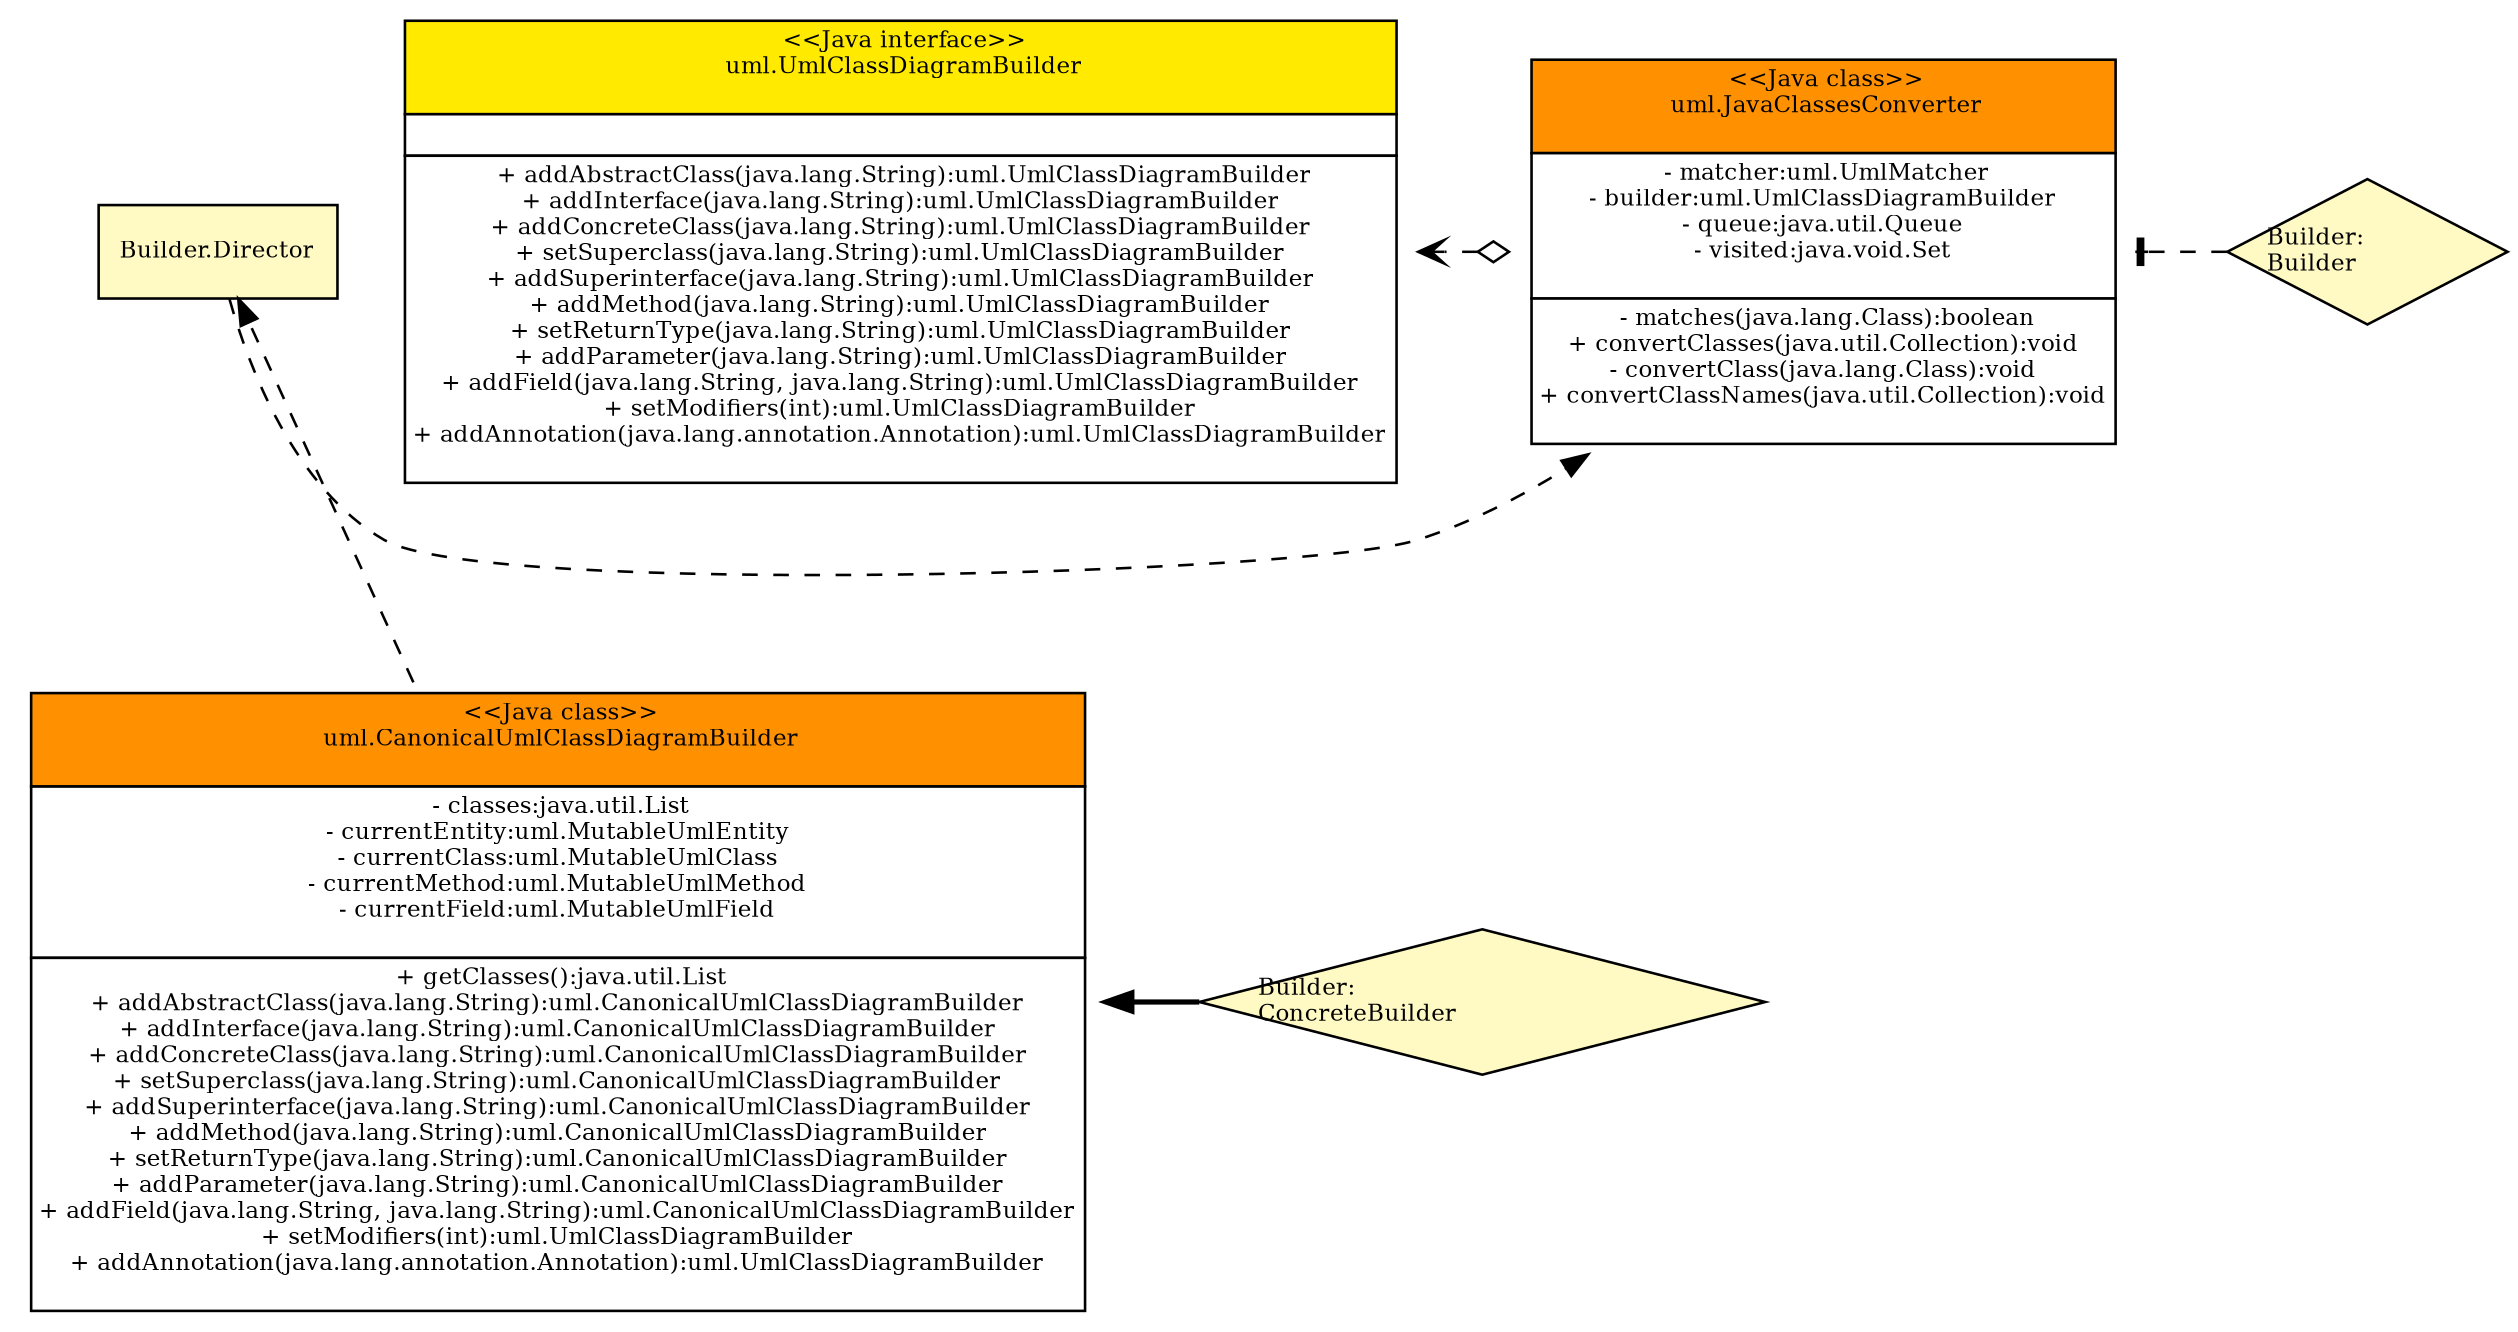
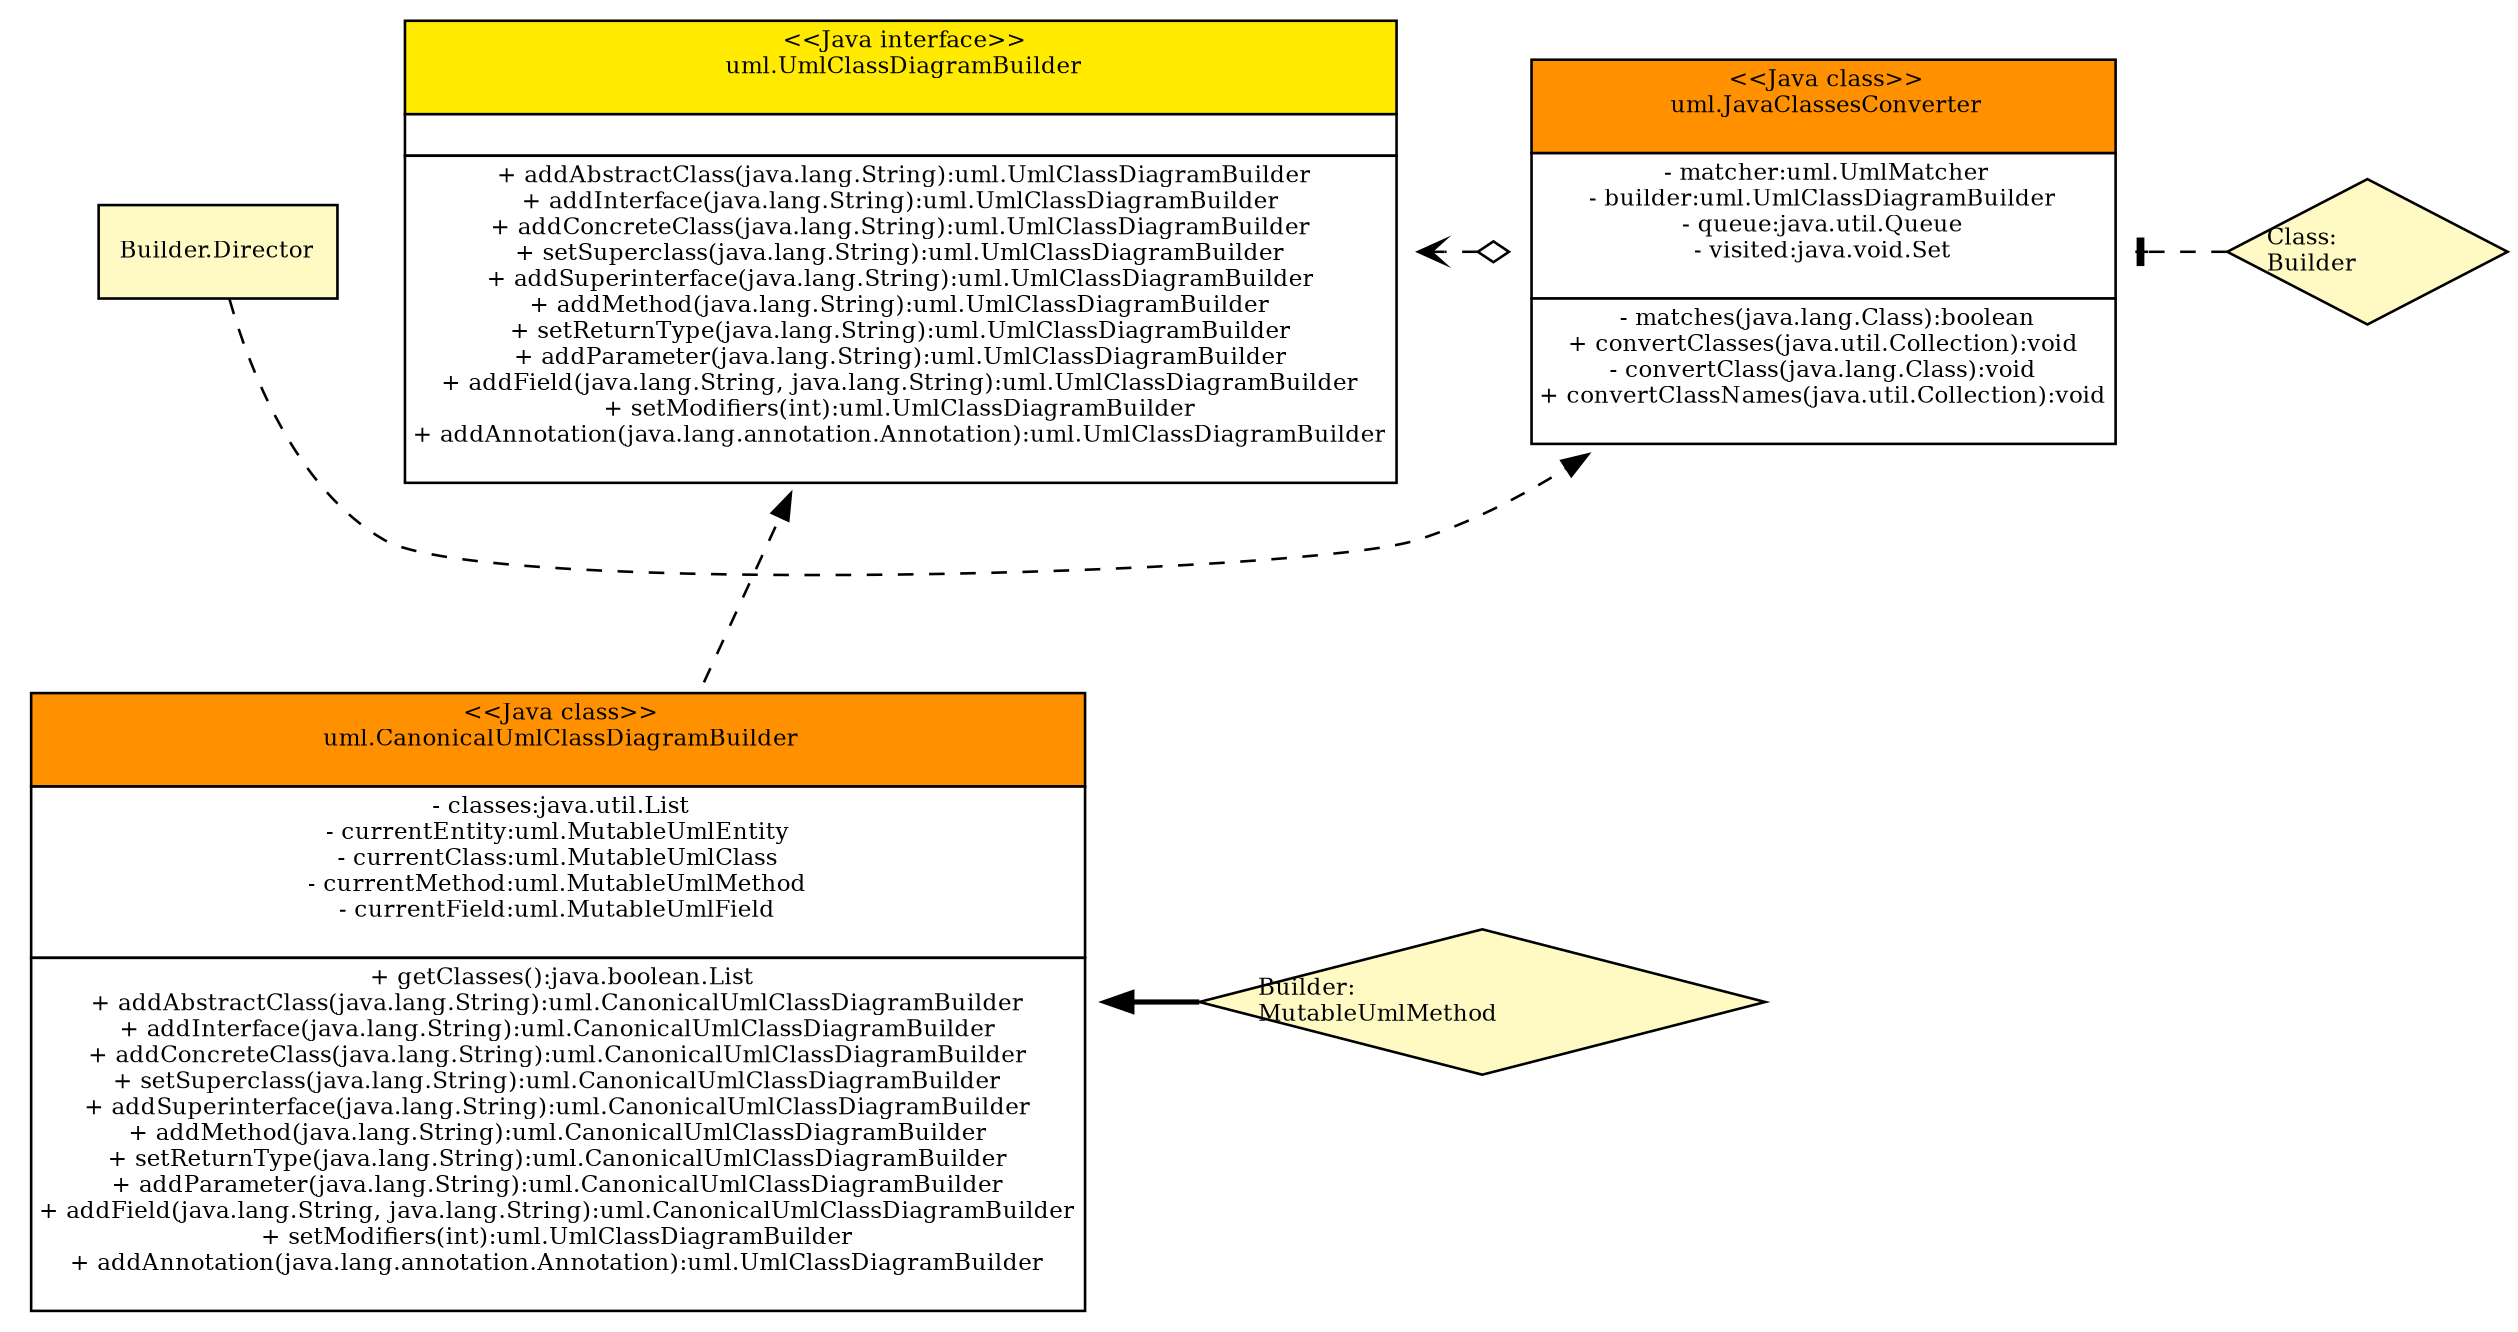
(2367, 252) -> (2367, 252)
(348, 539) -> (742, 600)
(558, 977) -> (558, 977)
(1482, 1002) -> (1482, 1002)
